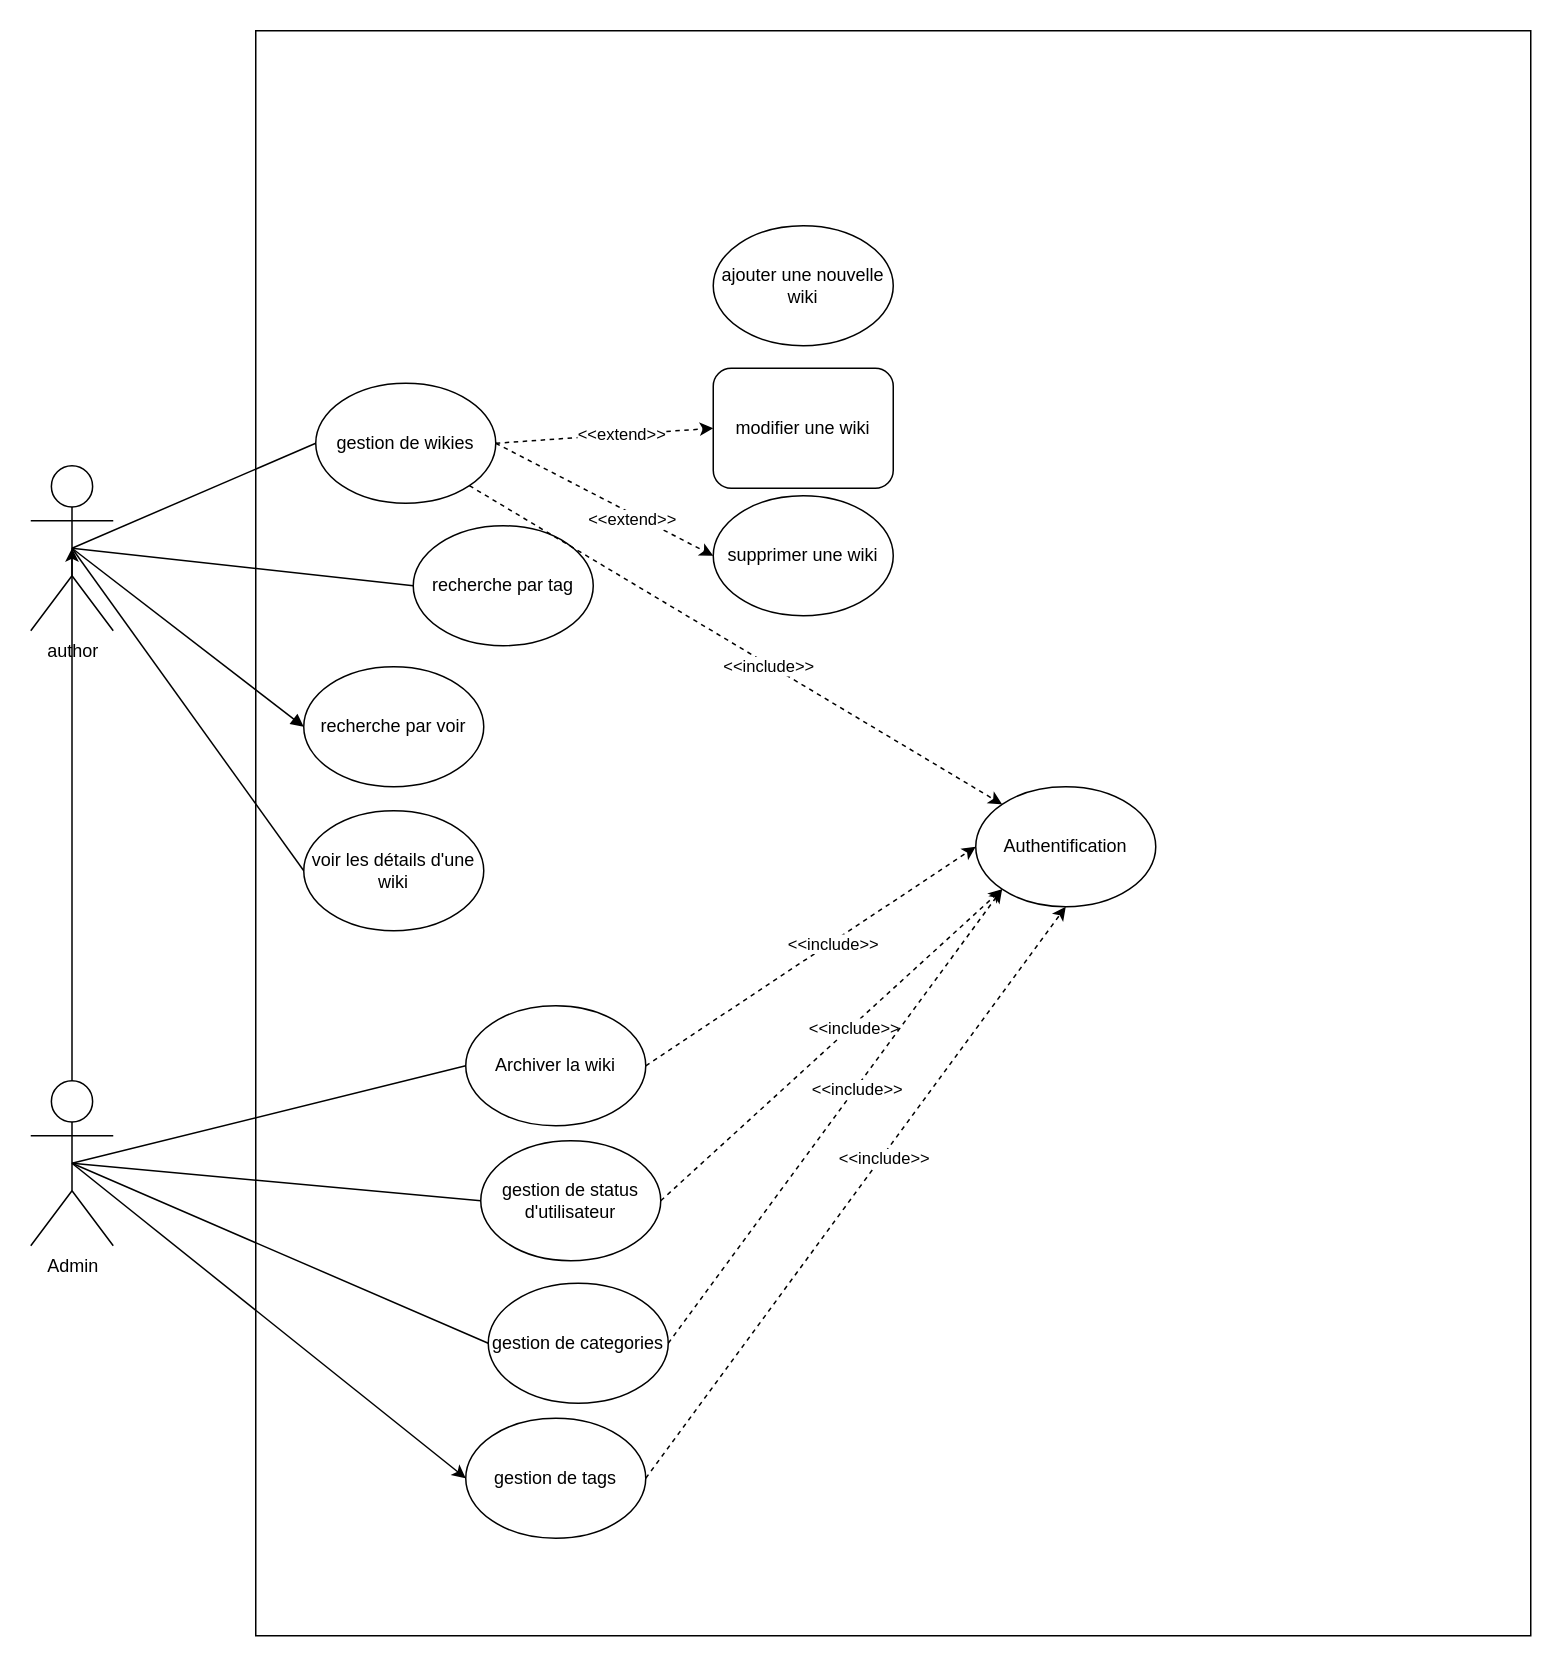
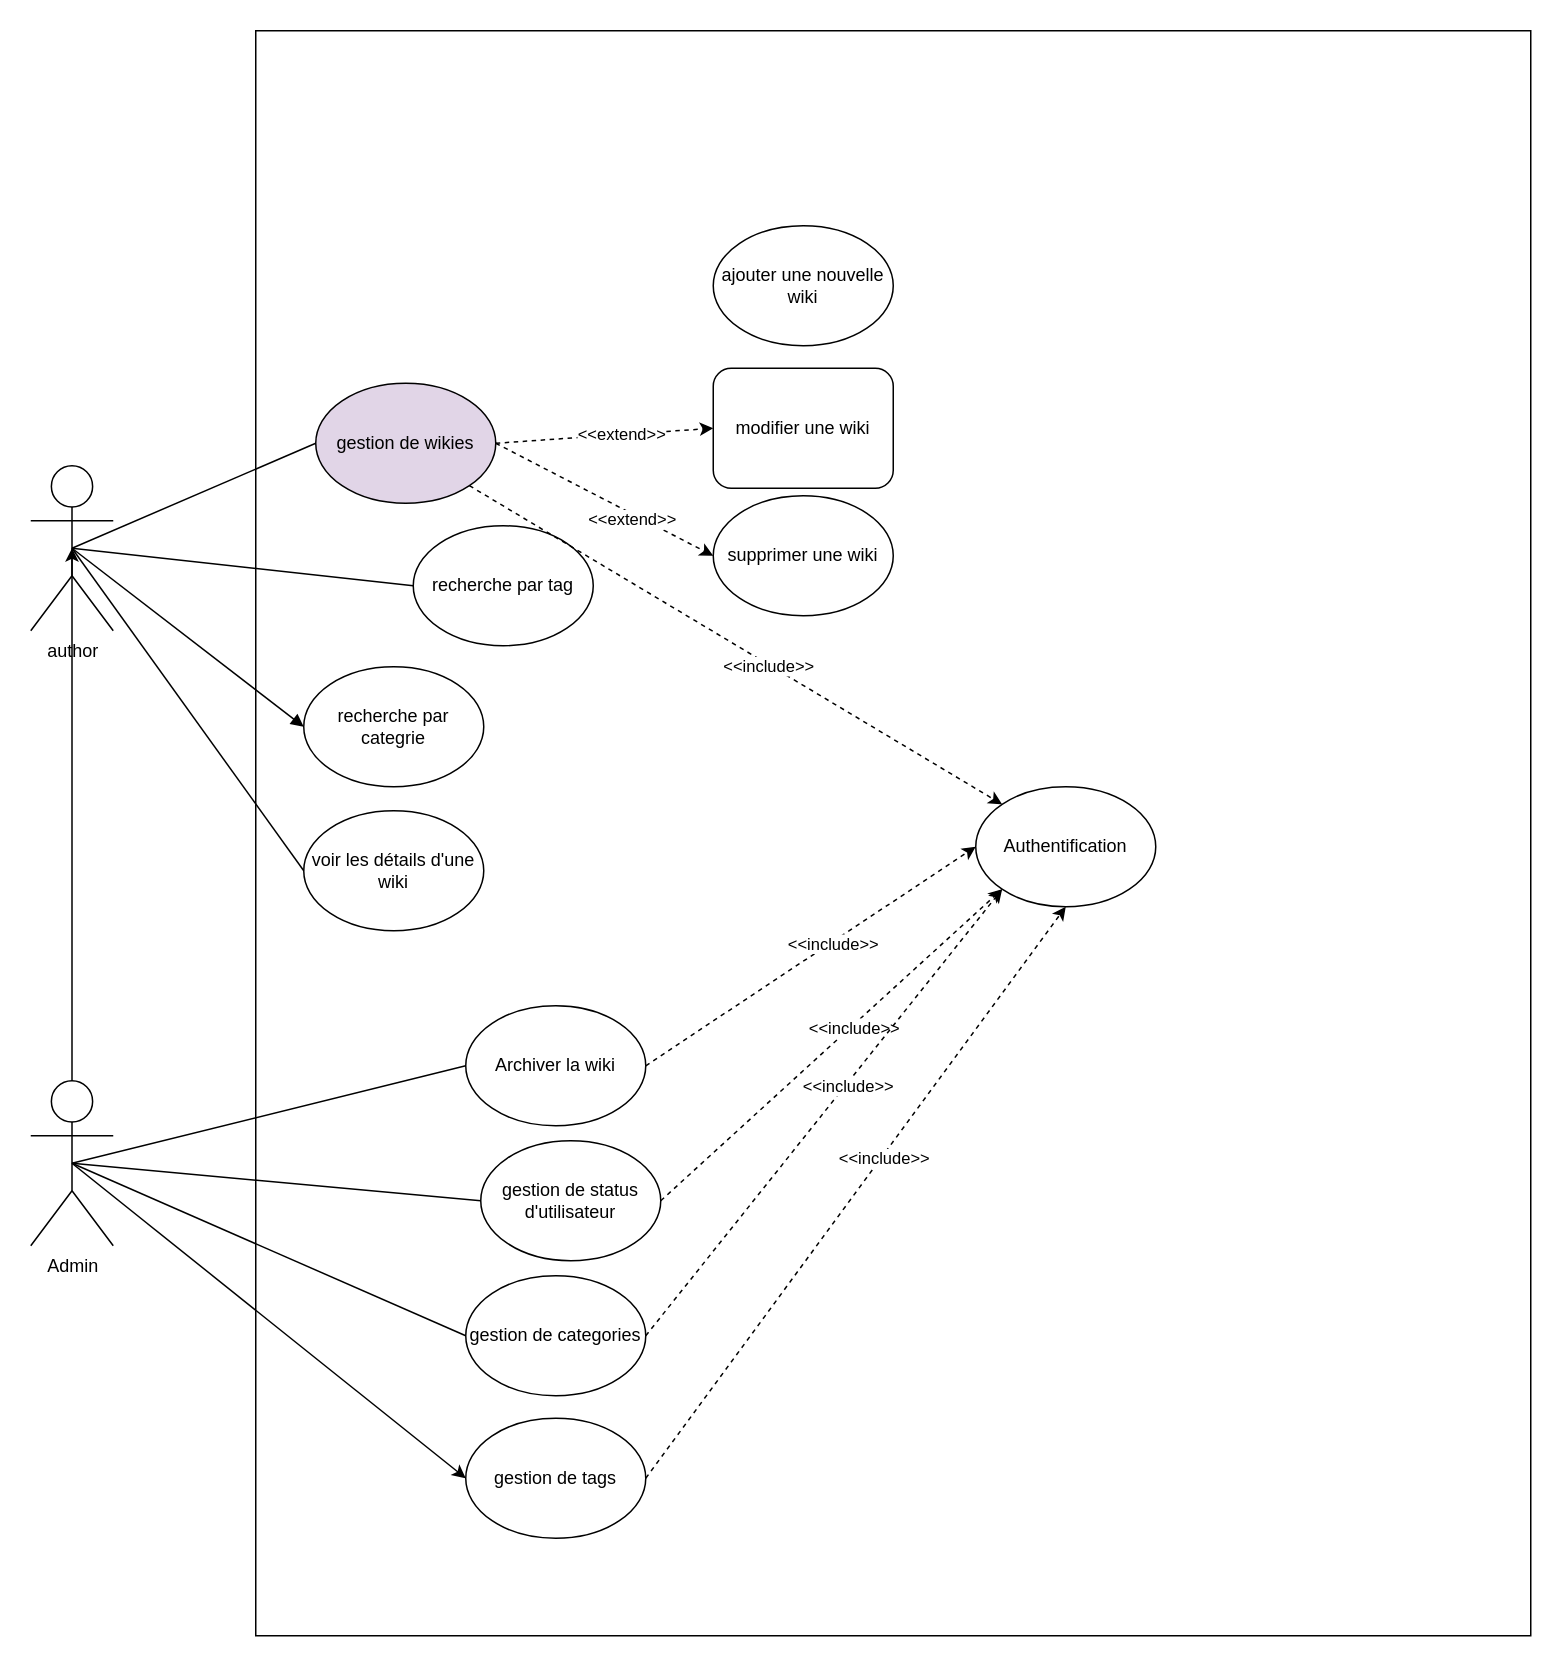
(406, 443) -> (406, 443)
(394, 727) -> (394, 727)
(578, 1343) -> (556, 1336)
